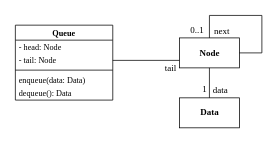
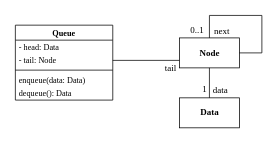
(44, 47) -> (44, 47)
